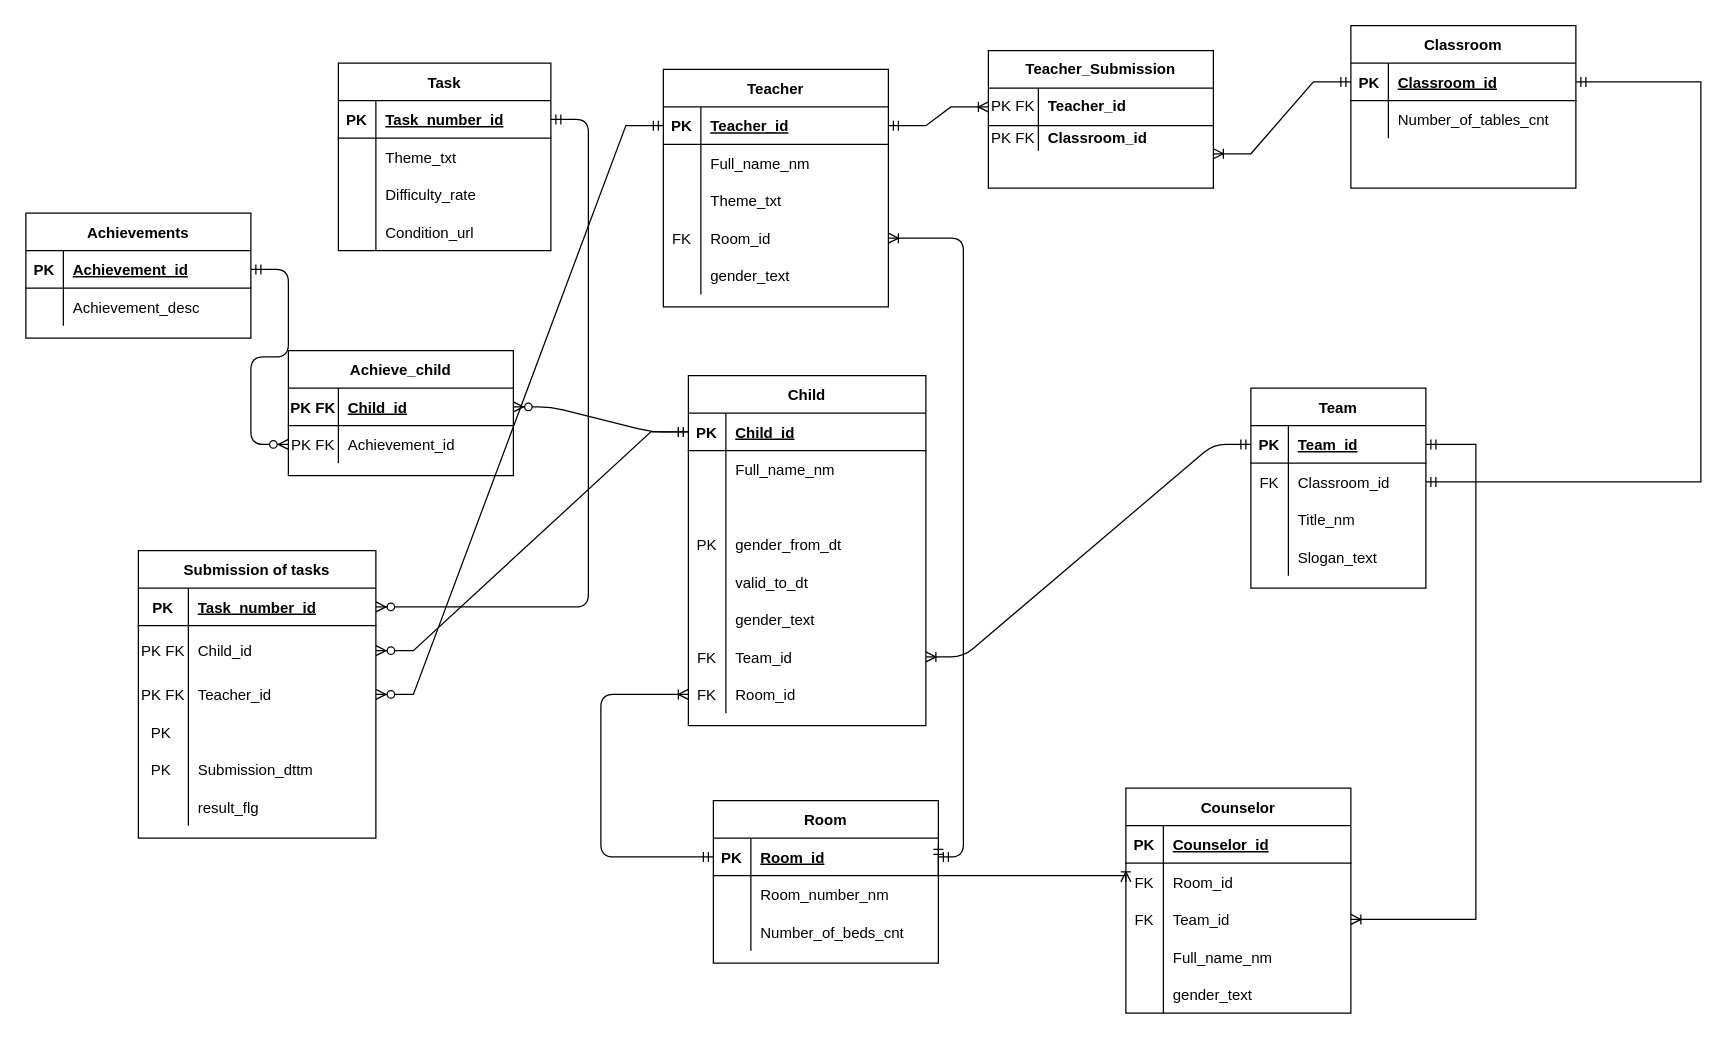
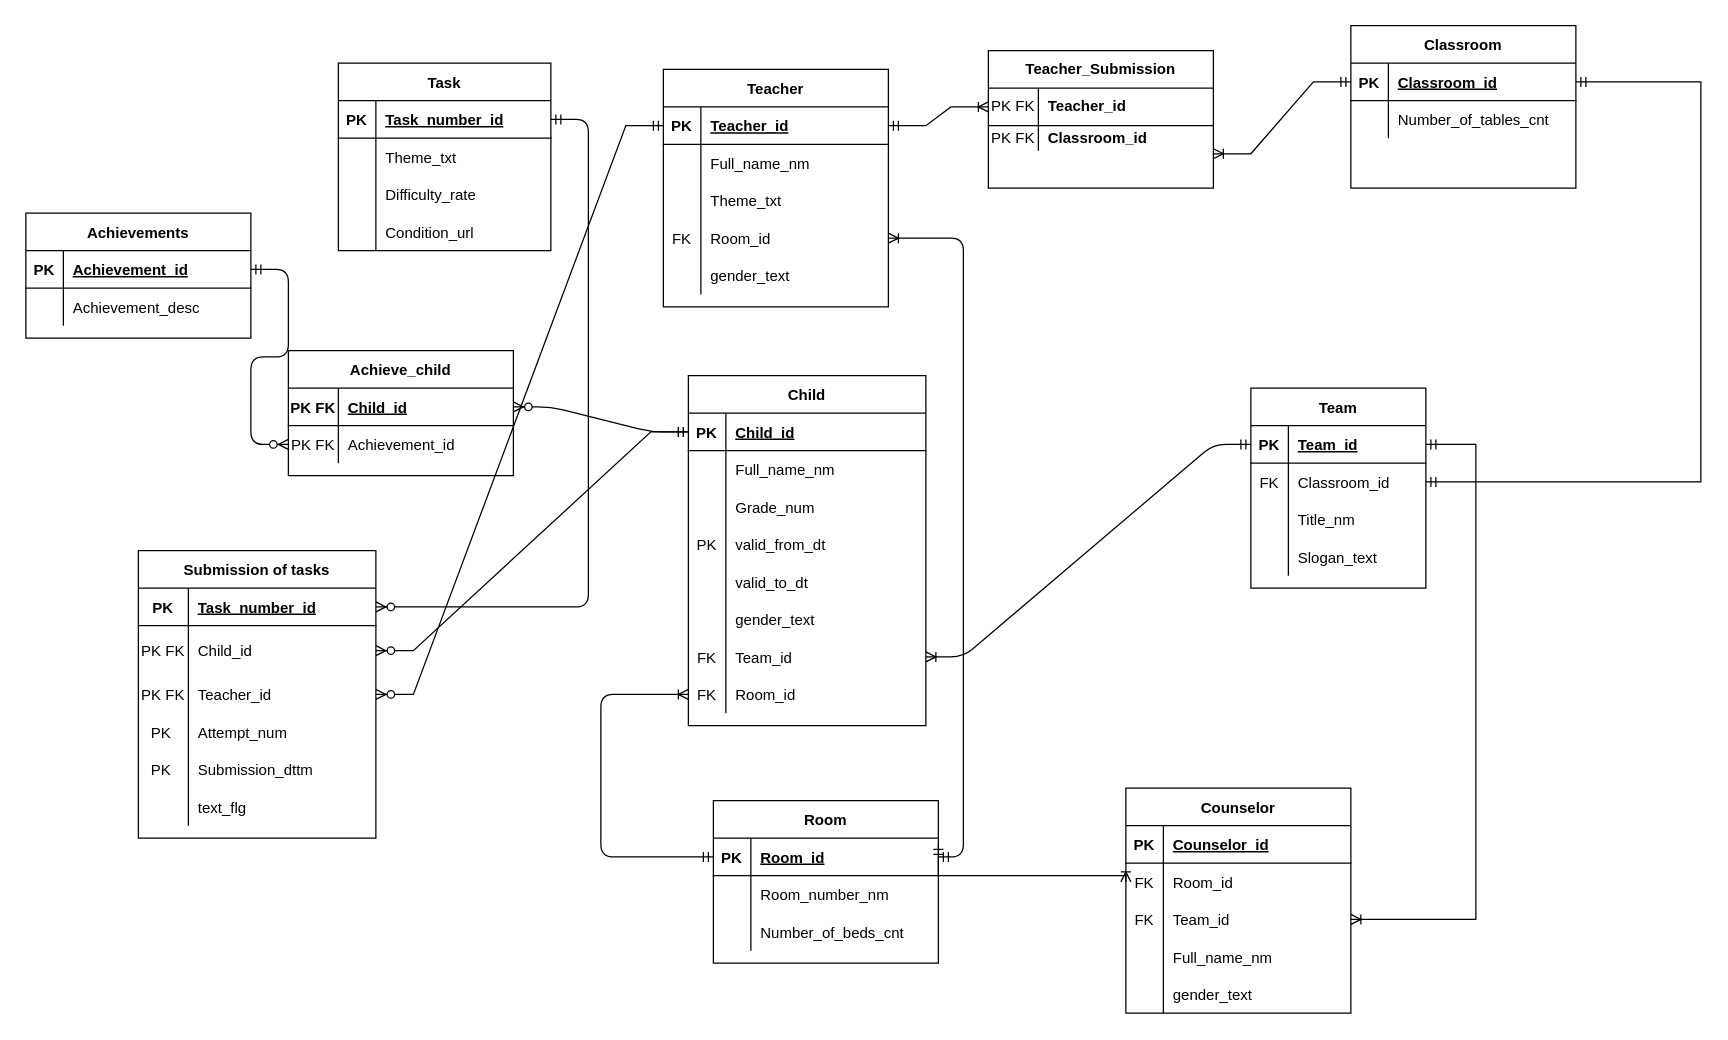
none -> (826, 507)
(794, 545) -> (786, 545)
none -> (282, 732)
(236, 808) -> (229, 808)
